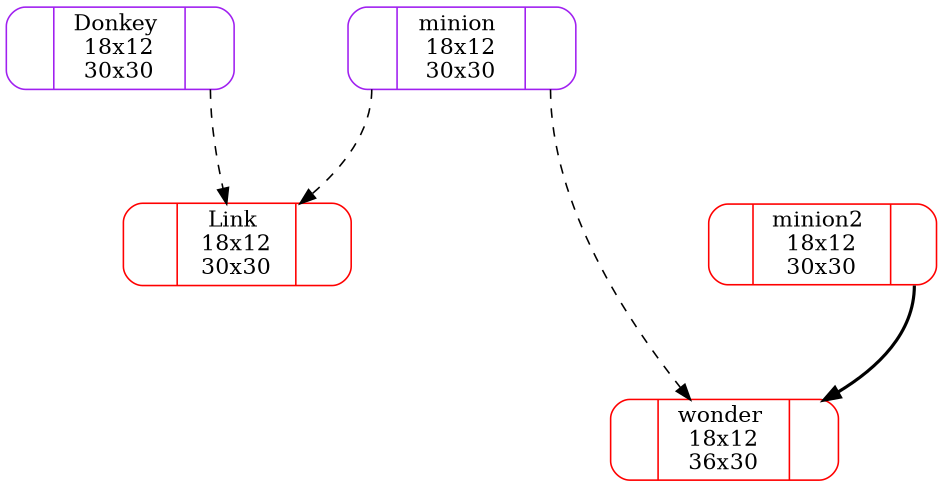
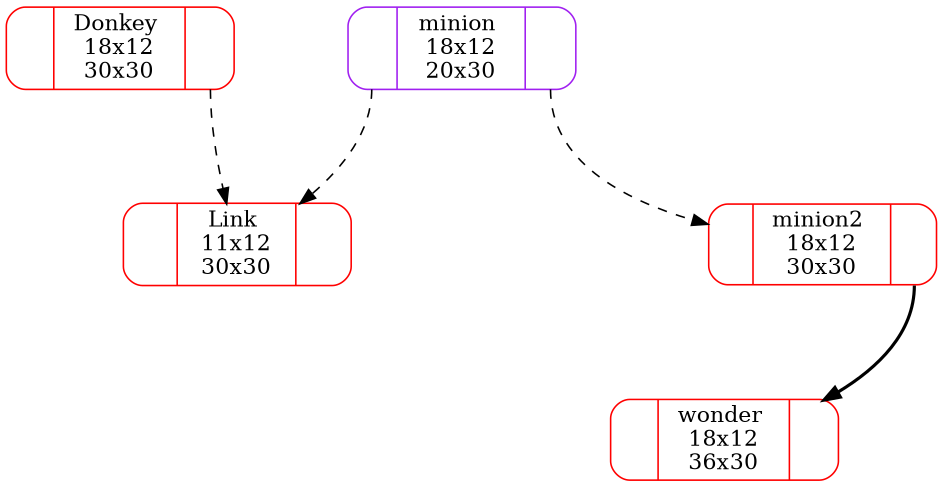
(120, 48) -> (120, 48)
(461, 71) -> (461, 71)
(237, 244) -> (237, 244)
(592, 248) -> (599, 176)
